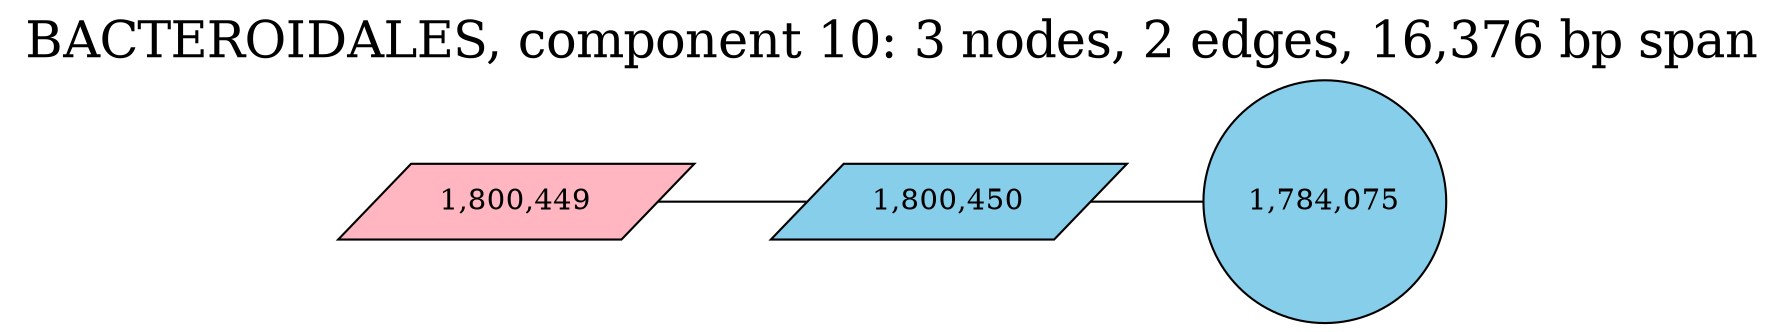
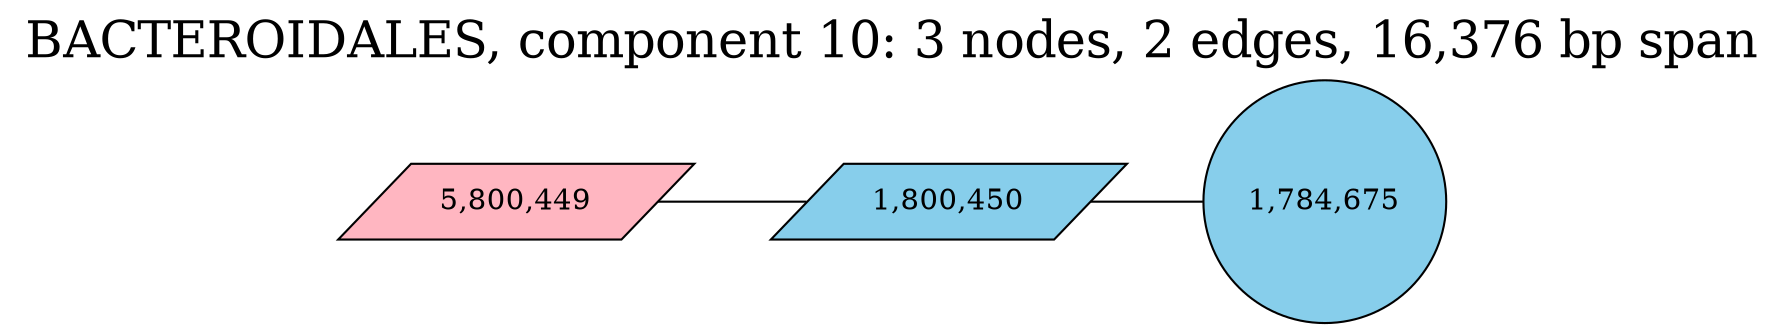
(516, 202) -> (516, 202)
(1325, 202) -> (1325, 202)
